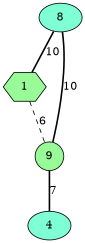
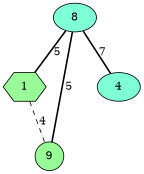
(53, 52) -> (57, 52)
(71, 87) -> (69, 87)
(43, 122) -> (43, 122)
(49, 191) -> (97, 52)
